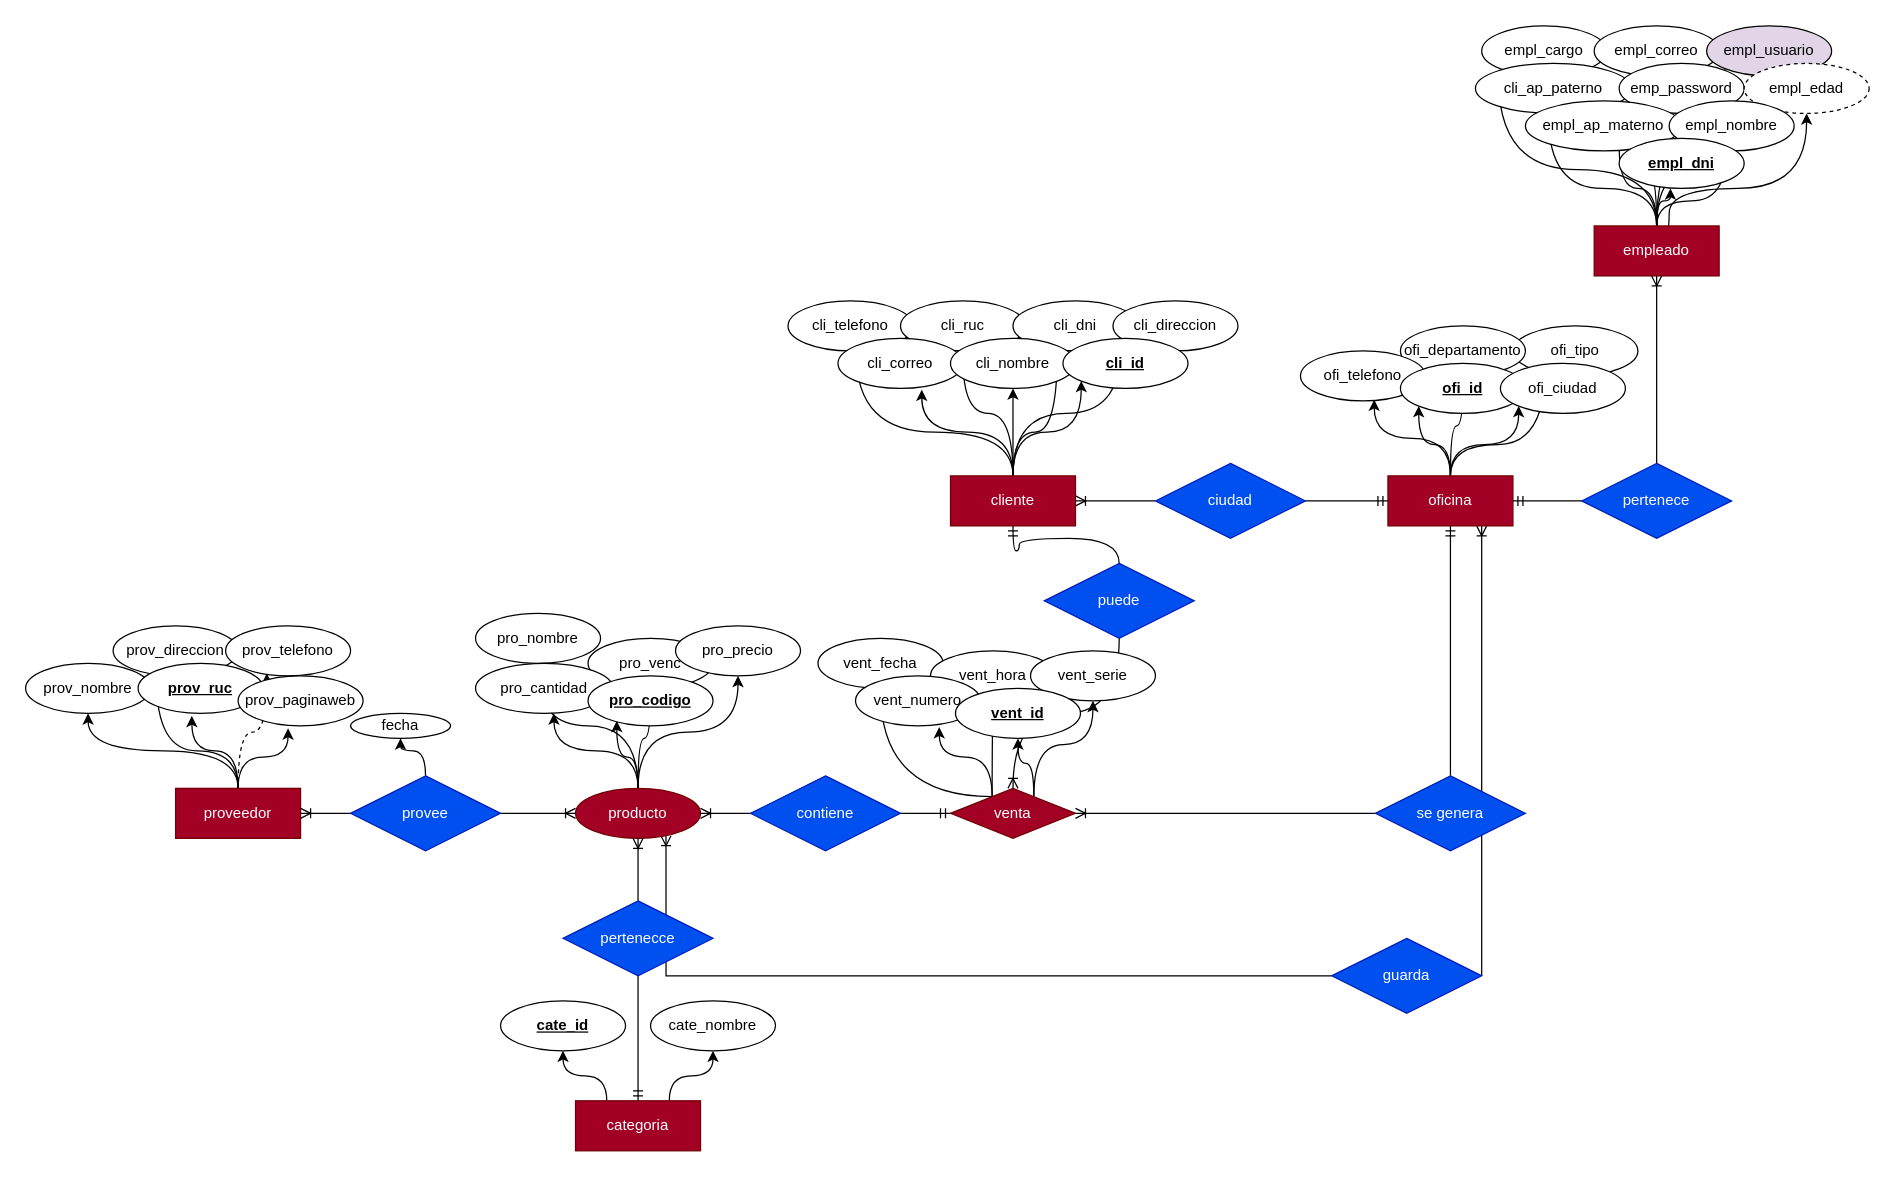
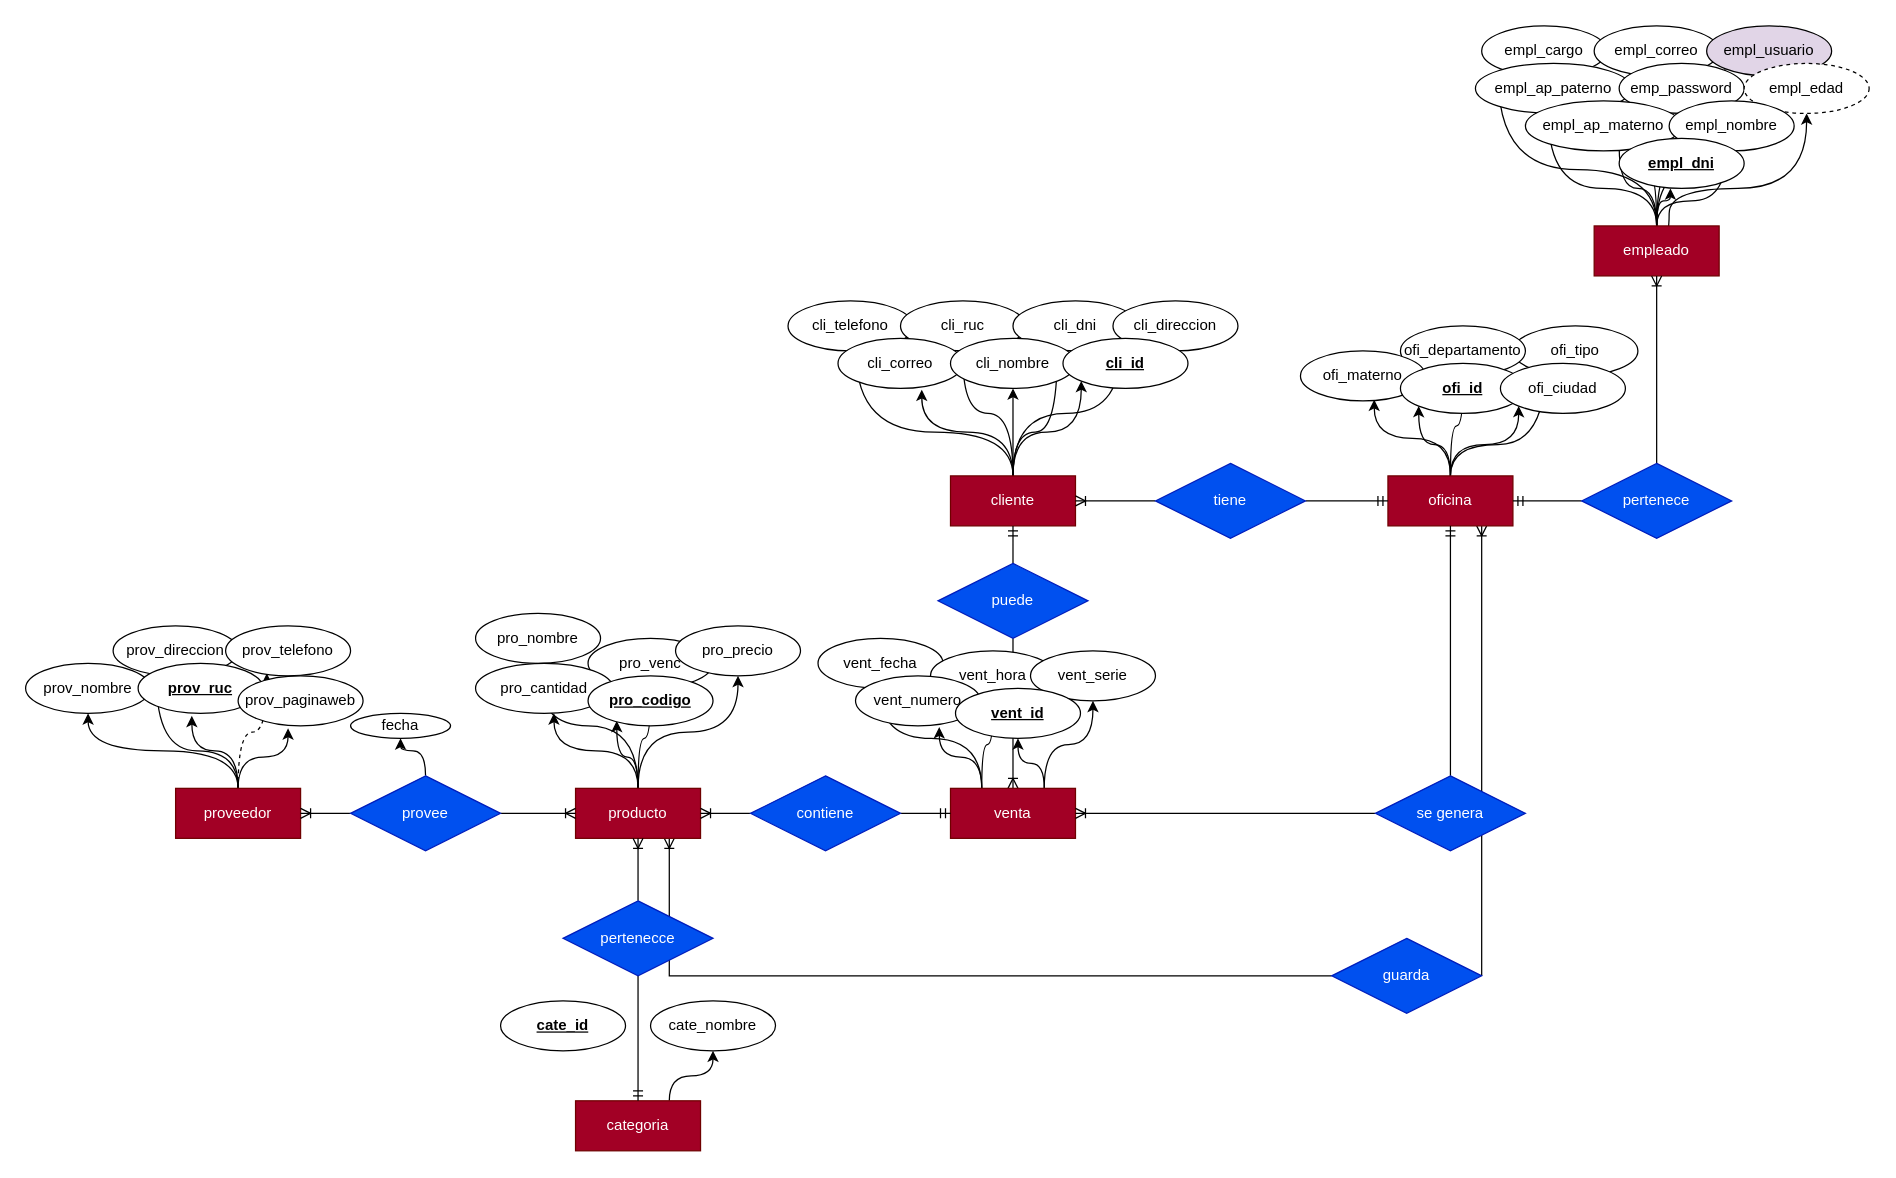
(1554, 88) -> (1554, 88)
(1363, 376) -> (1363, 376)
(1231, 501) -> (1231, 501)
(1119, 601) -> (1013, 601)
(638, 813) -> (638, 813)
(1013, 813) -> (1013, 813)
(589, 1076) -> none
